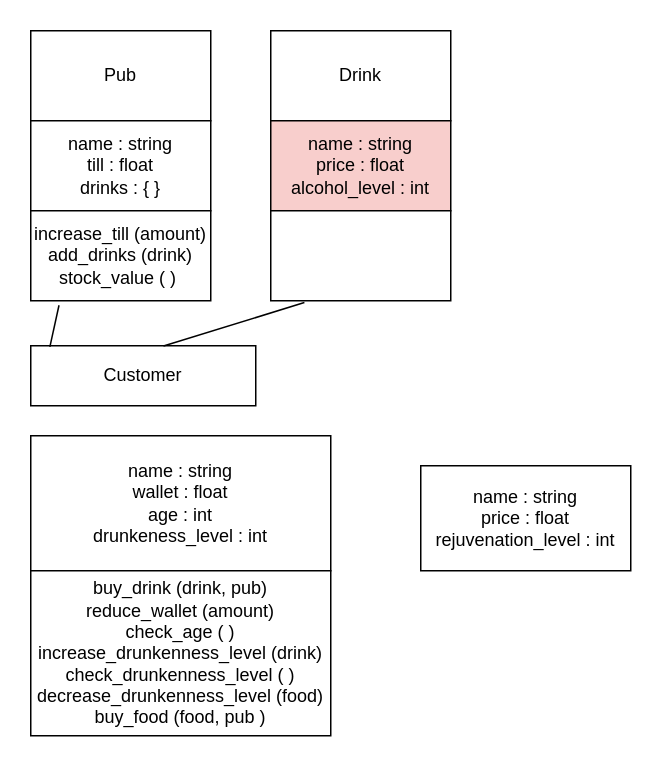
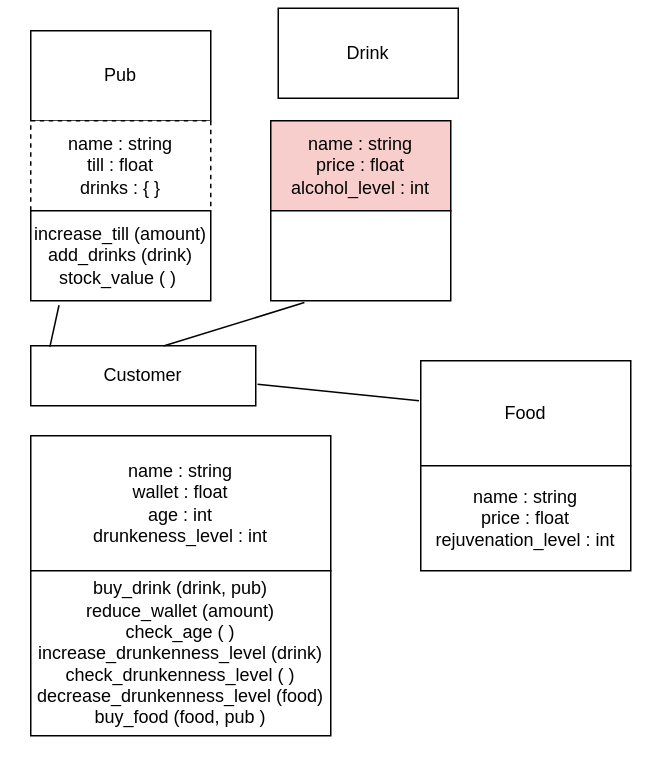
(361, 76) -> (368, 53)
(121, 166) -> (121, 166)
none -> (338, 392)
none -> (526, 413)
